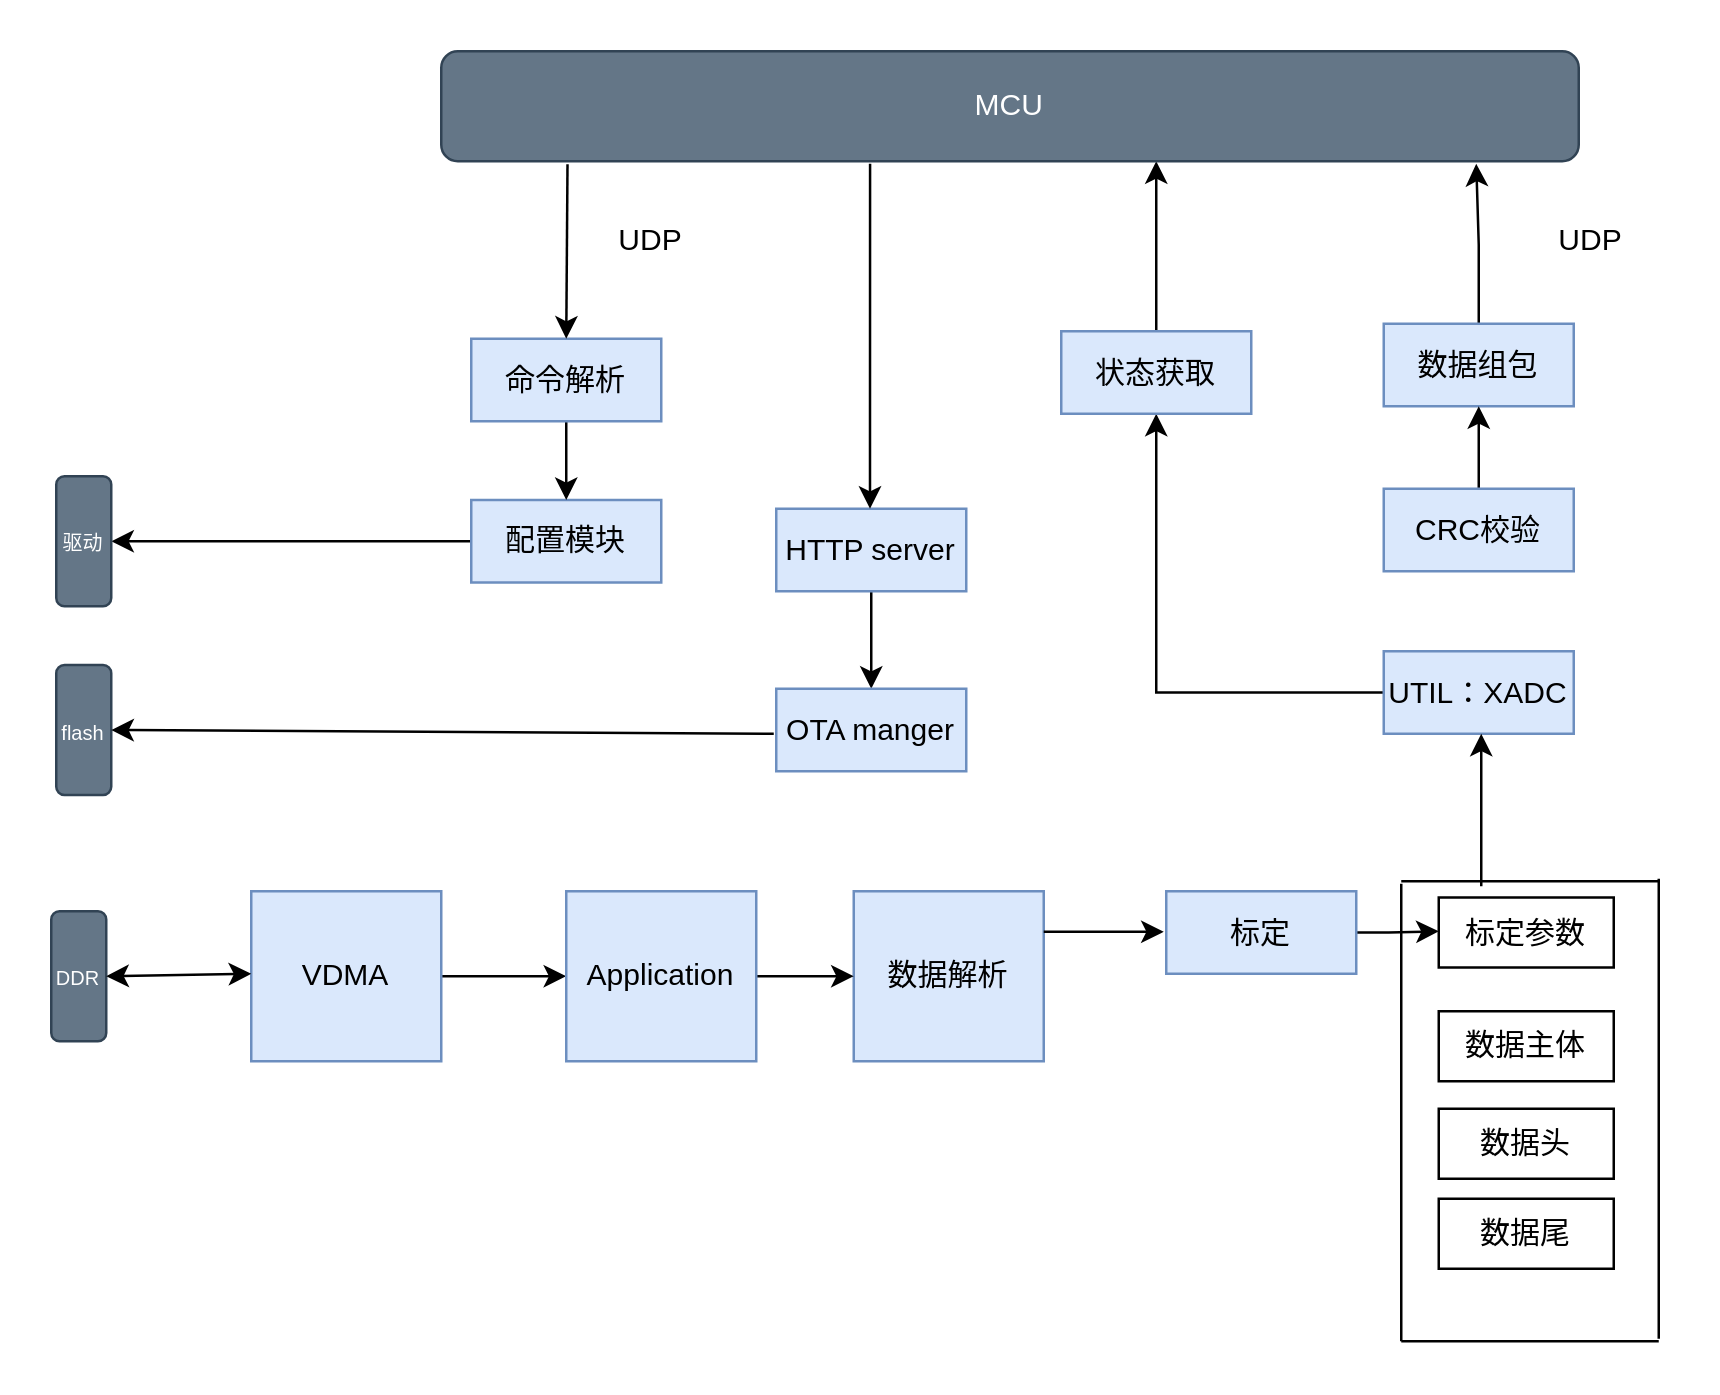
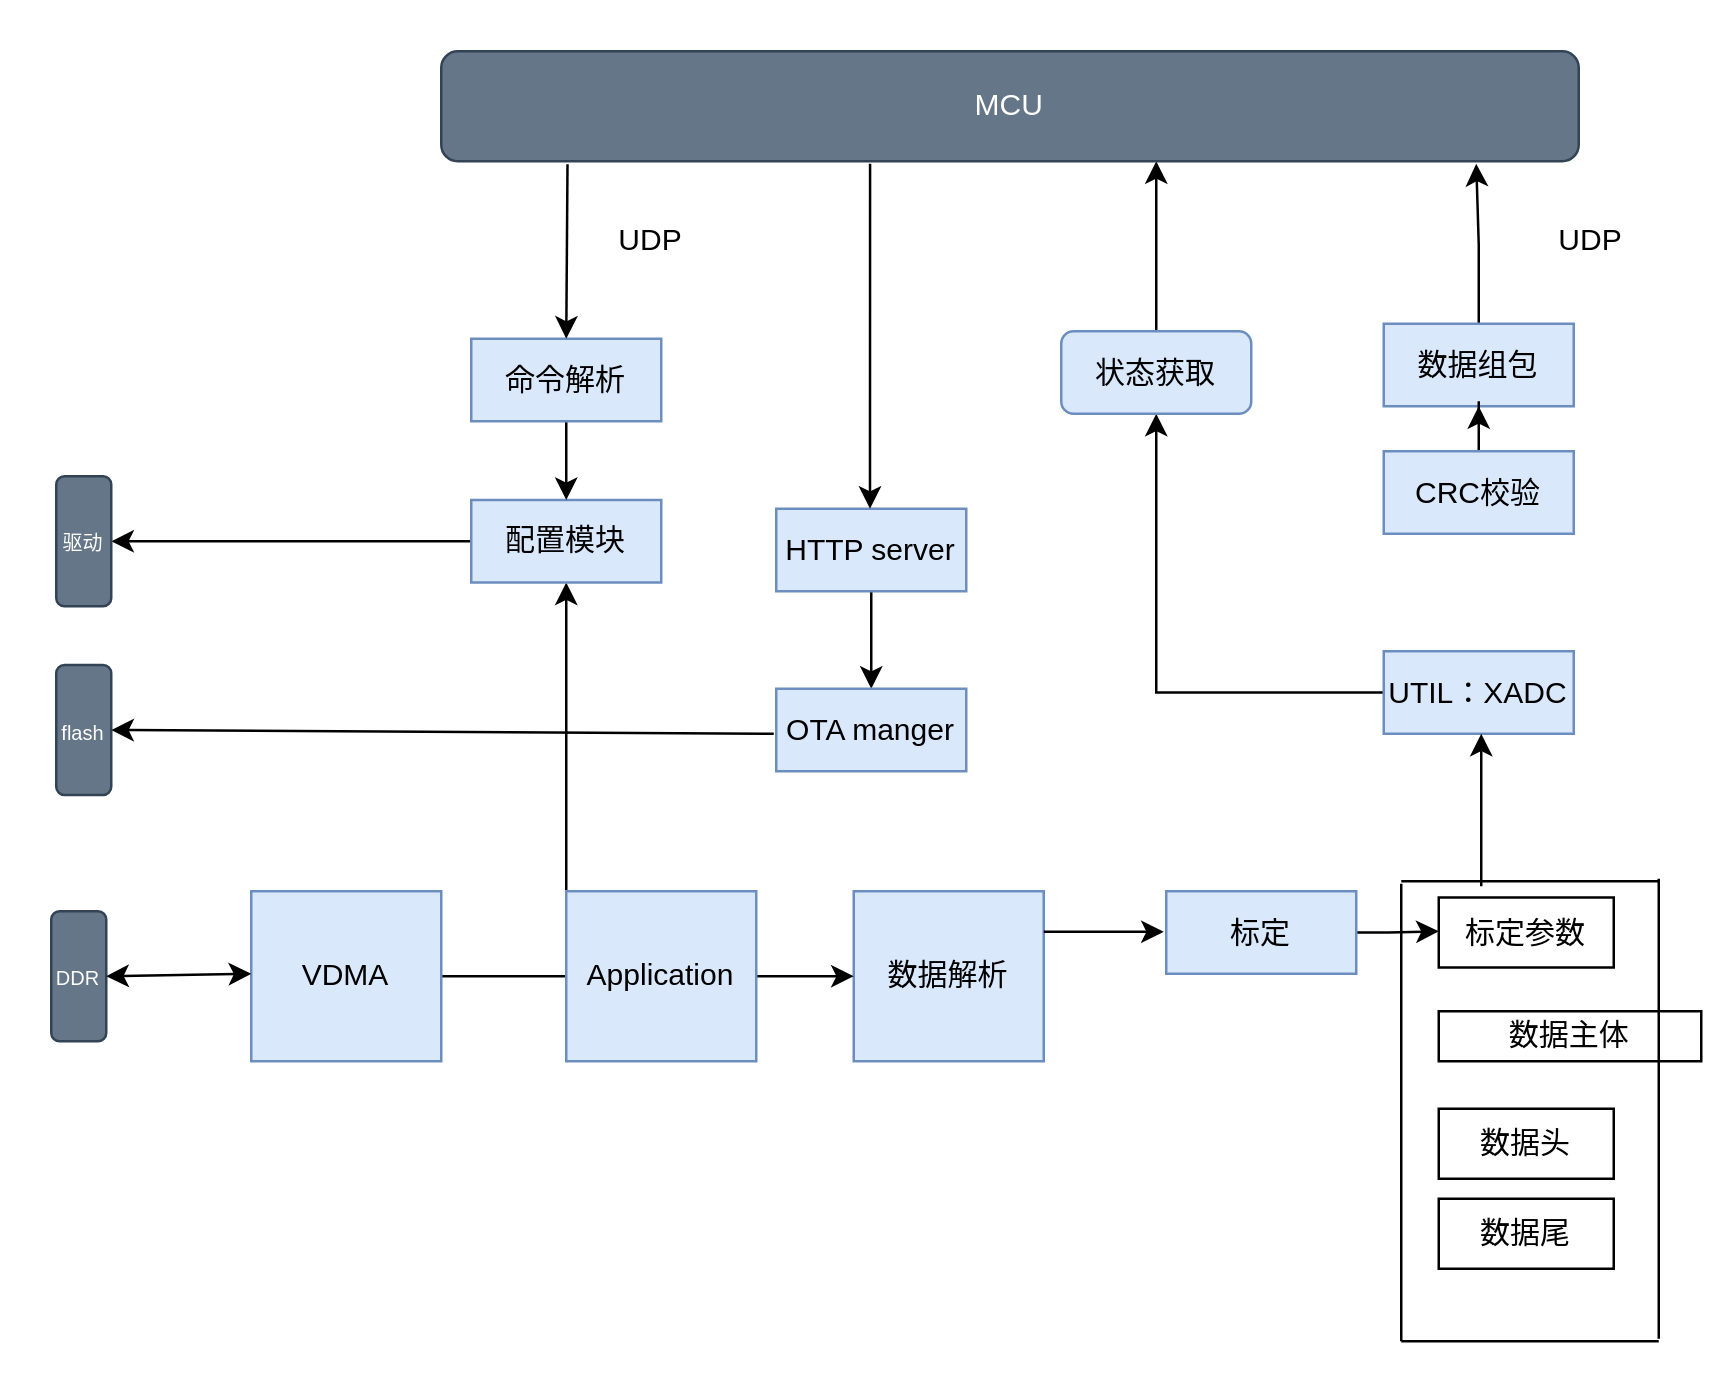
(1156, 373) -> (1156, 373)
(1479, 530) -> (1479, 493)
(548, 976) -> (566, 814)
(1526, 1046) -> (1570, 1036)
